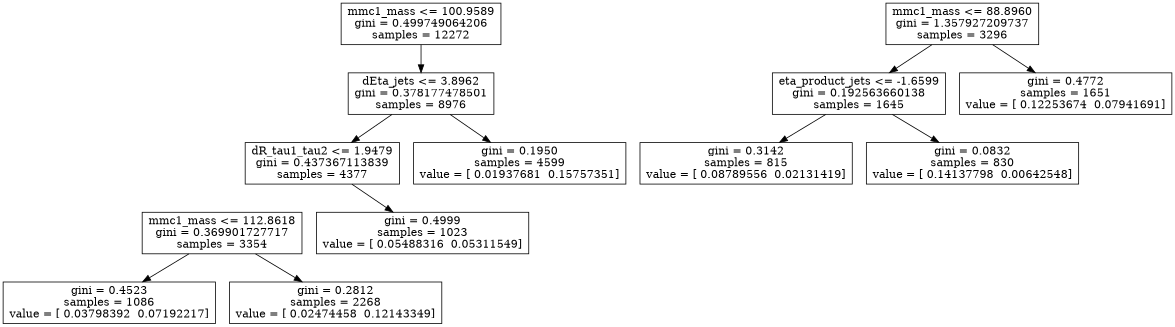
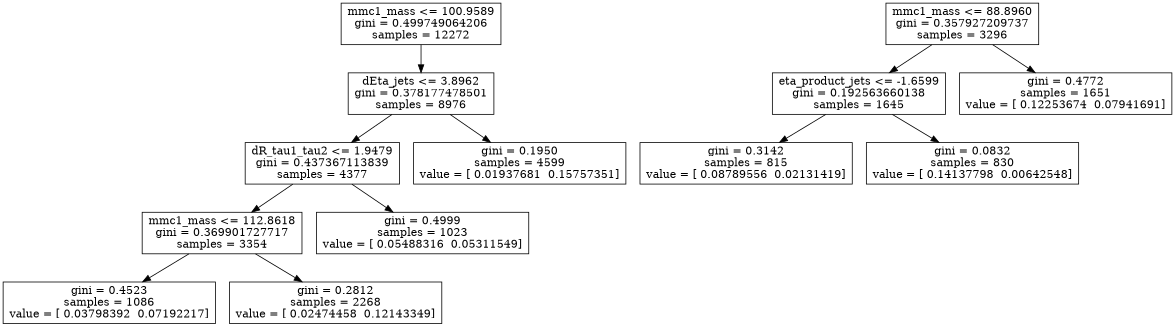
(962, 24) -> (962, 24)
none -> (276, 196)
